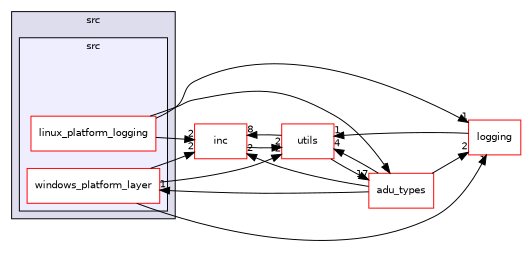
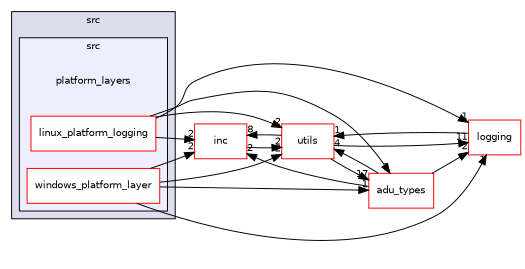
none -> (93, 81)
none -> (215, 112)
none -> (396, 146)
(269, 193) -> (259, 188)
